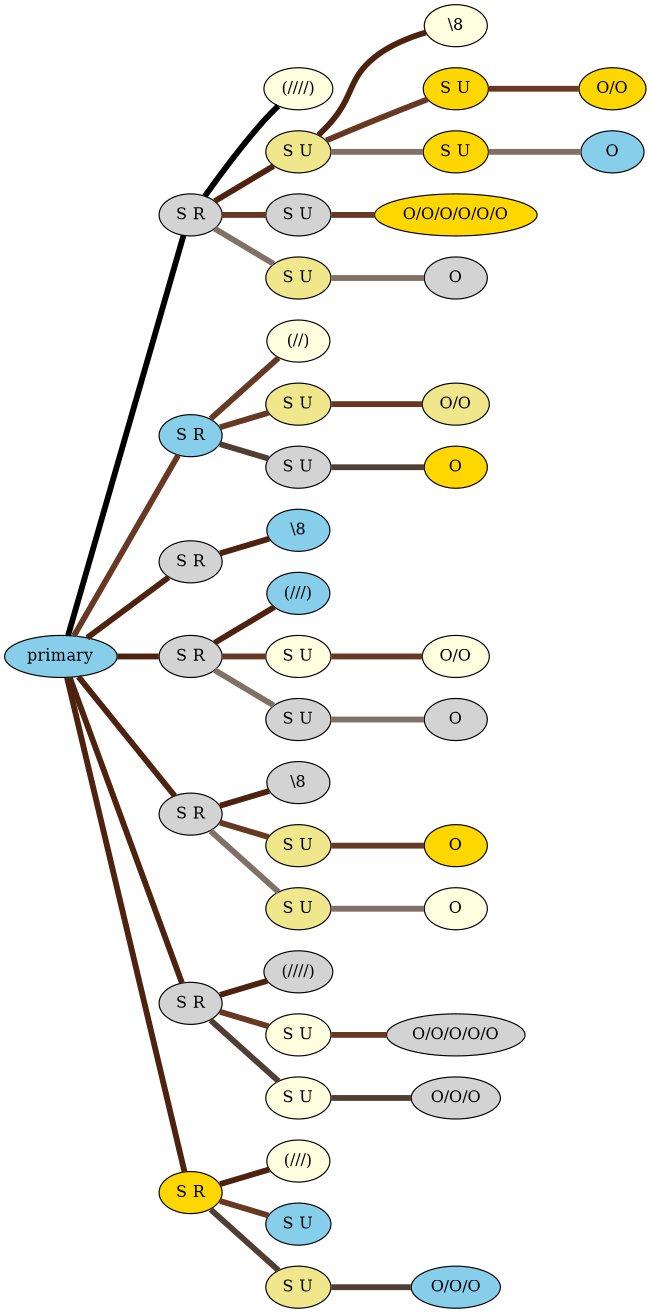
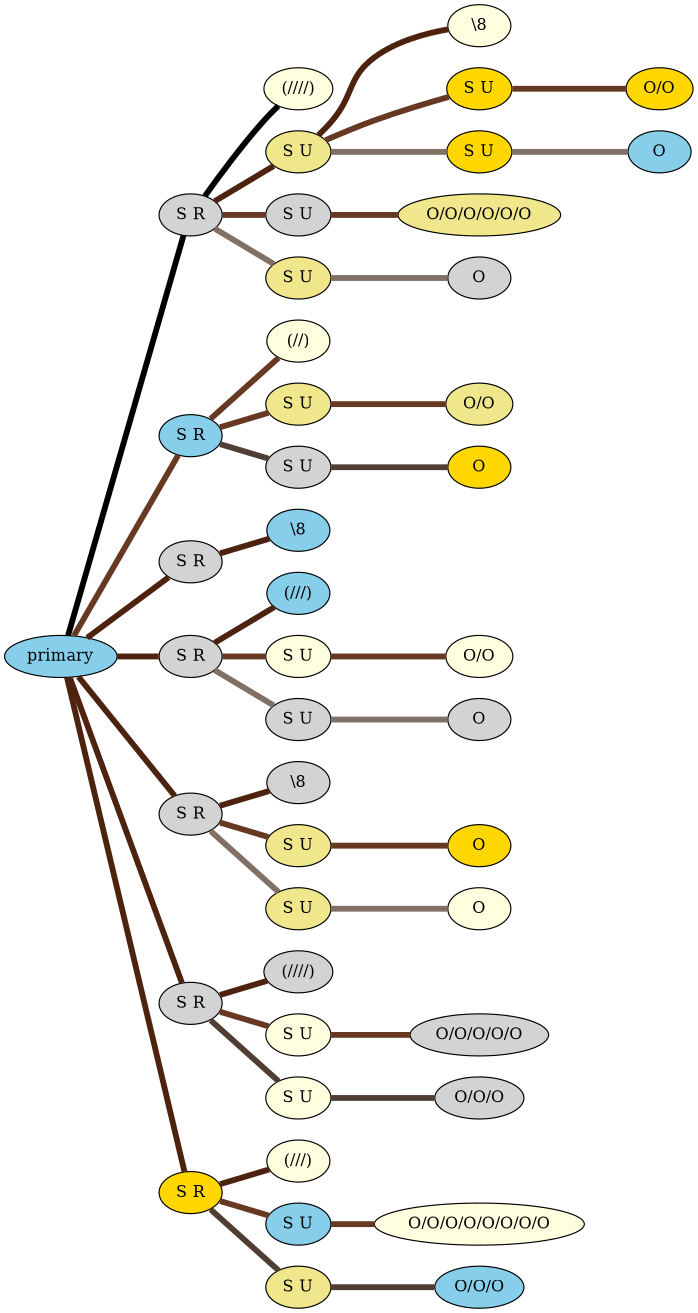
(456, 215) -> (479, 215)
none -> (479, 1224)
